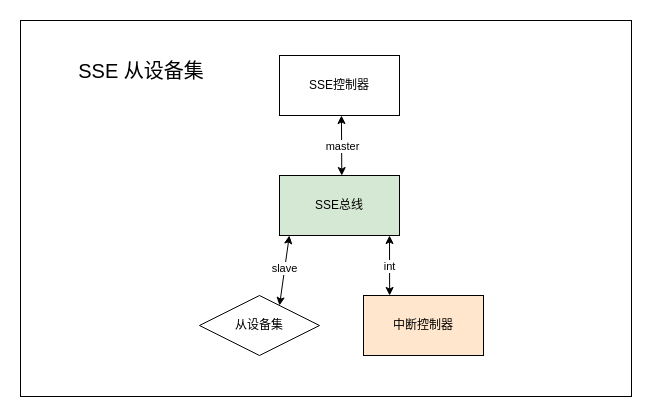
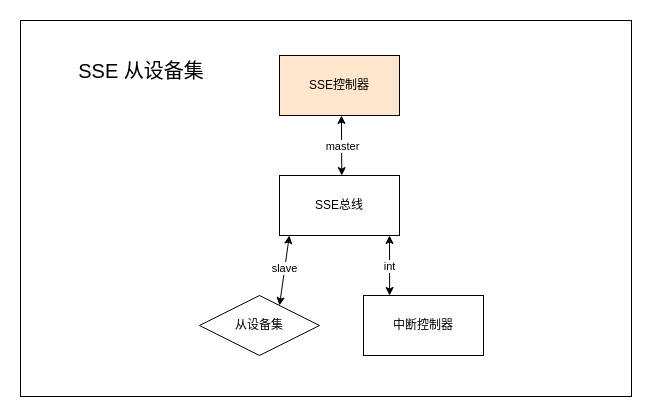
(340, 86) -> (340, 86)
(340, 206) -> (340, 206)
(424, 326) -> (424, 326)
